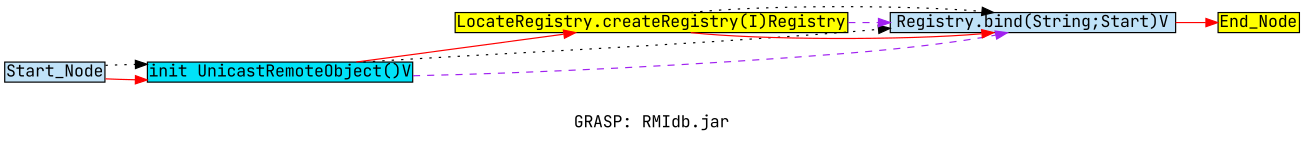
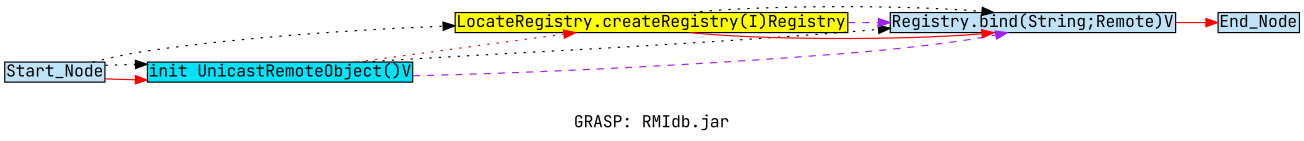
(1033, 23) -> (1033, 23)
(1259, 23) -> (1259, 23)
none -> (267, 37)
(460, 48) -> (460, 48)
